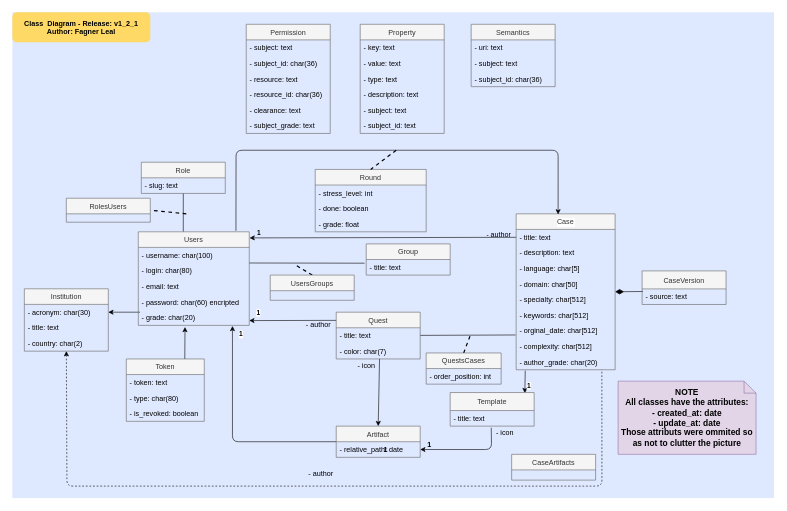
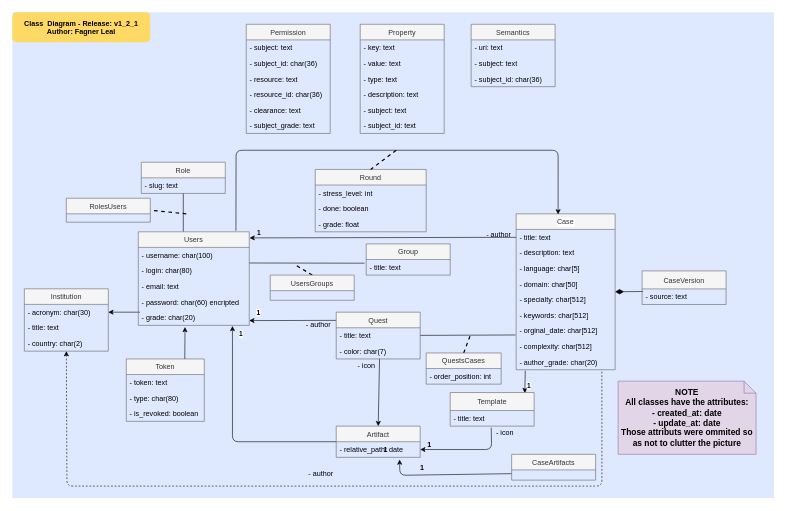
none -> (455, 475)
